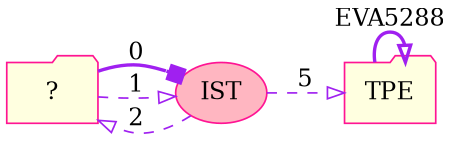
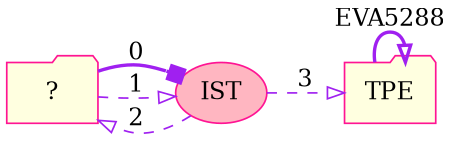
(306, 80) -> (306, 80)
